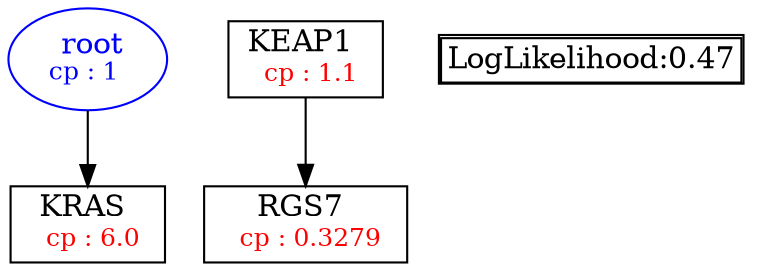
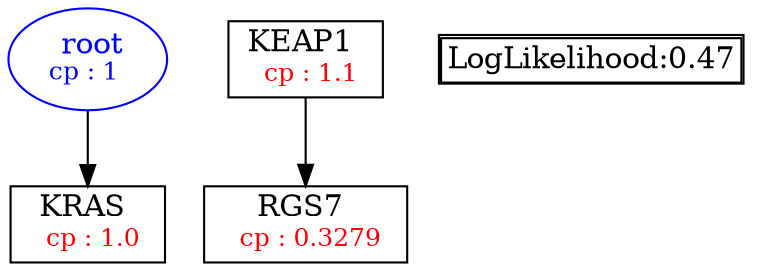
(93, 238) -> (93, 238)
